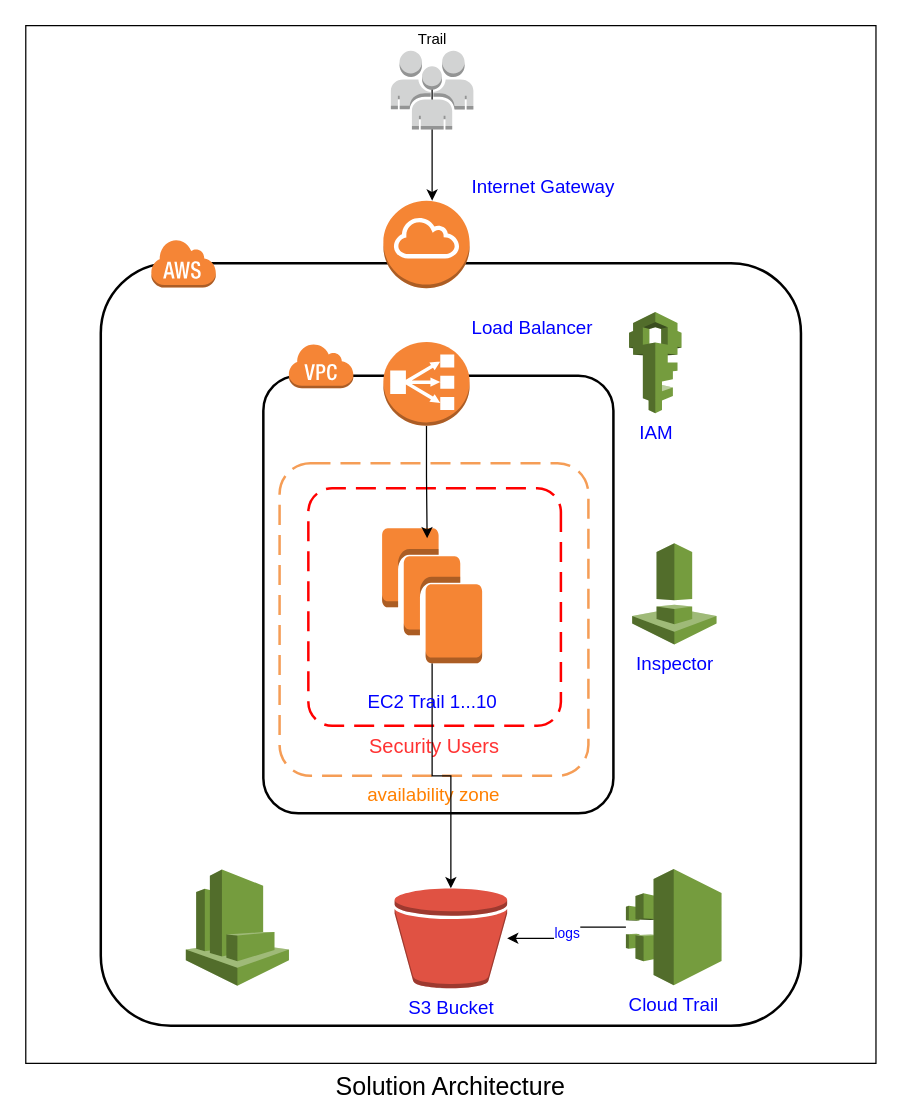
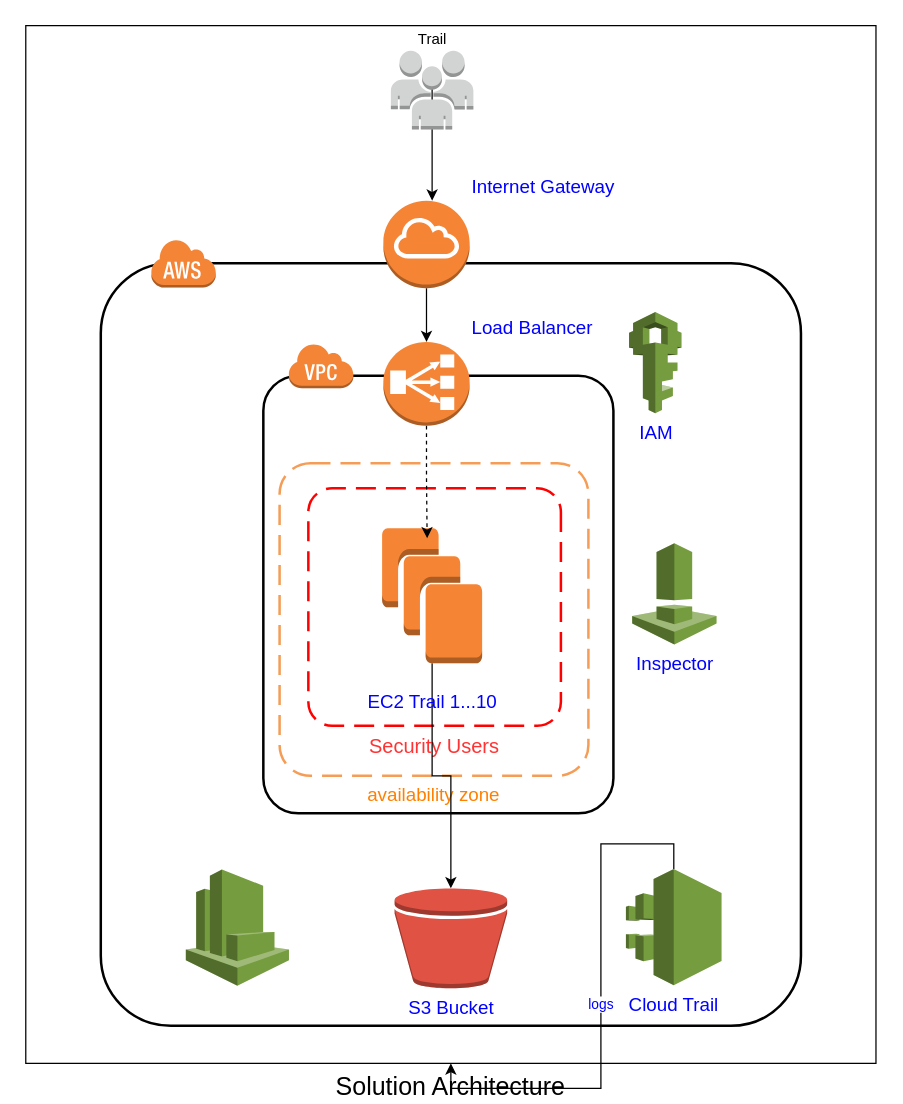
none -> (426, 311)
(426, 479) -> (426, 479)
(546, 938) -> (601, 1001)
